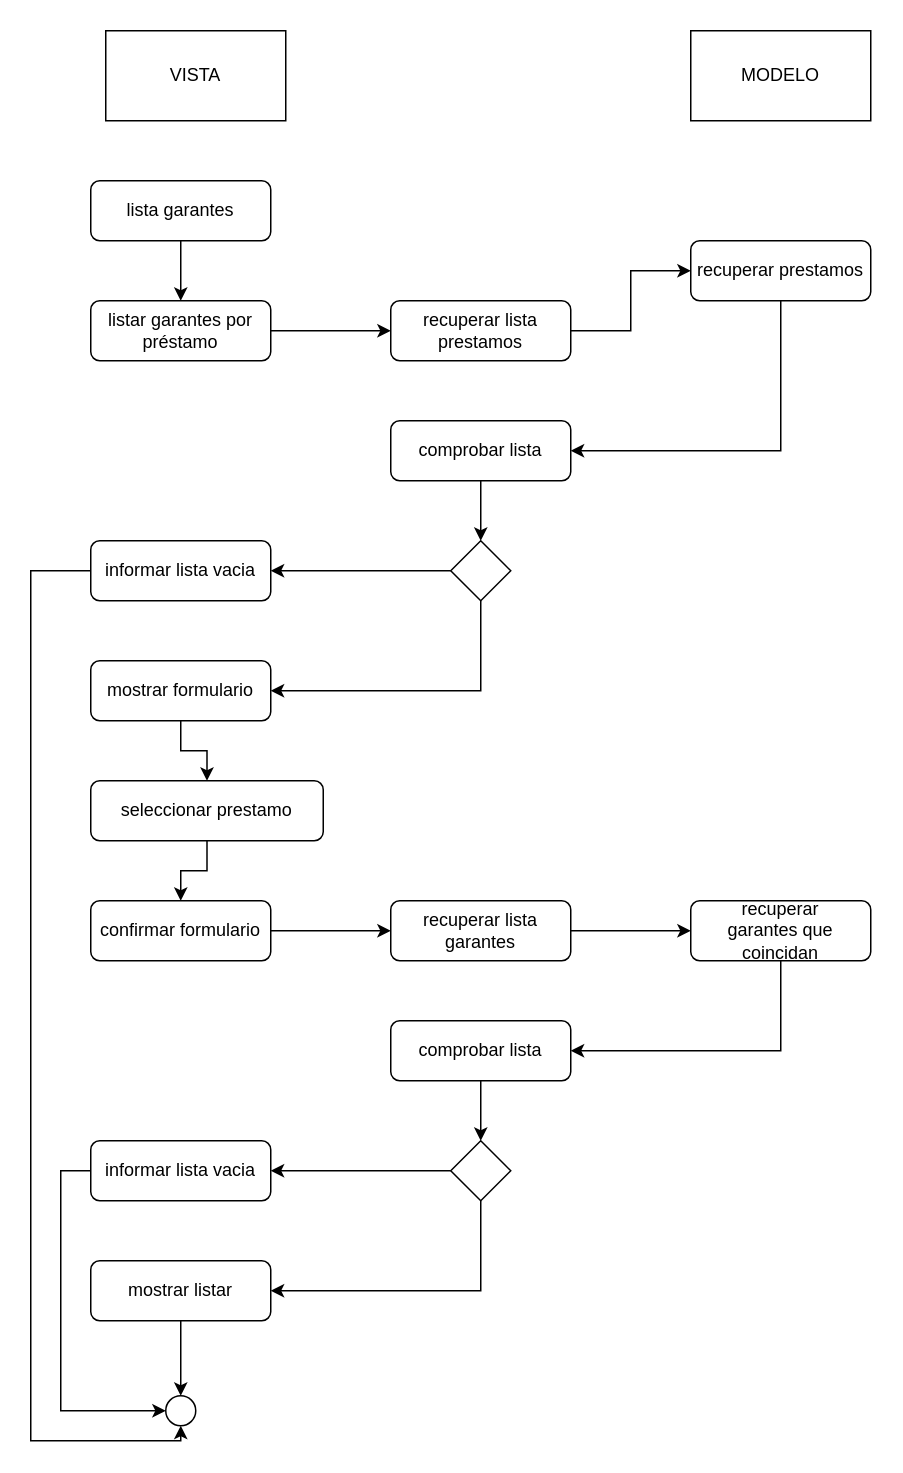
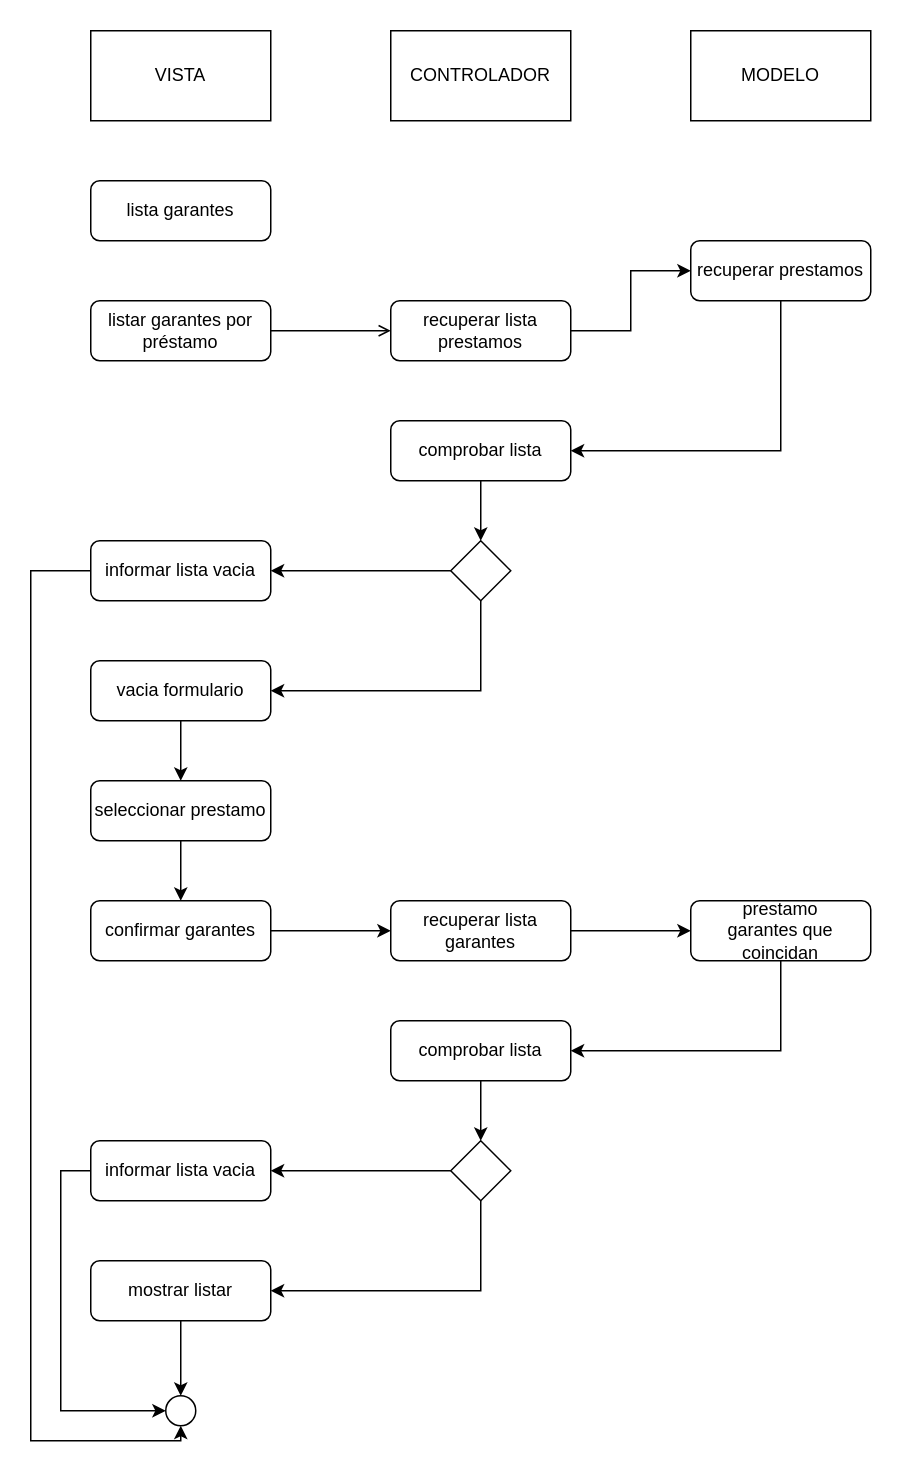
(196, 76) -> (181, 76)
none -> (481, 76)
(181, 266) -> none
(379, 331) -> (381, 331)
(181, 691) -> (181, 691)
(207, 811) -> (181, 811)
(181, 931) -> (181, 931)
(781, 931) -> (781, 931)
